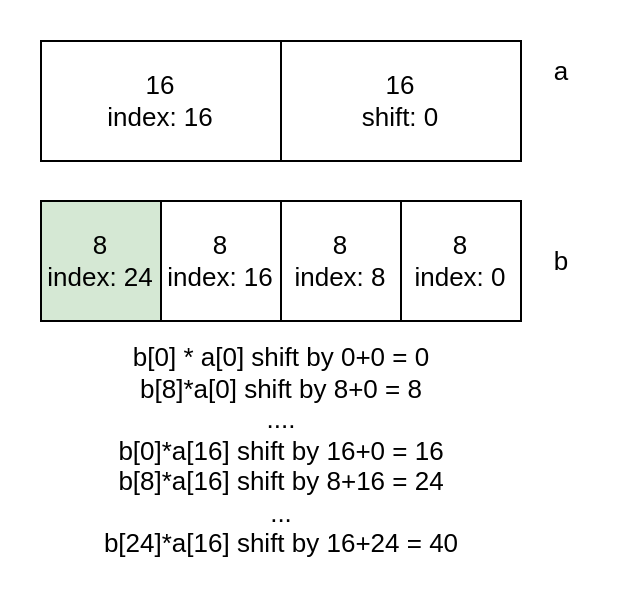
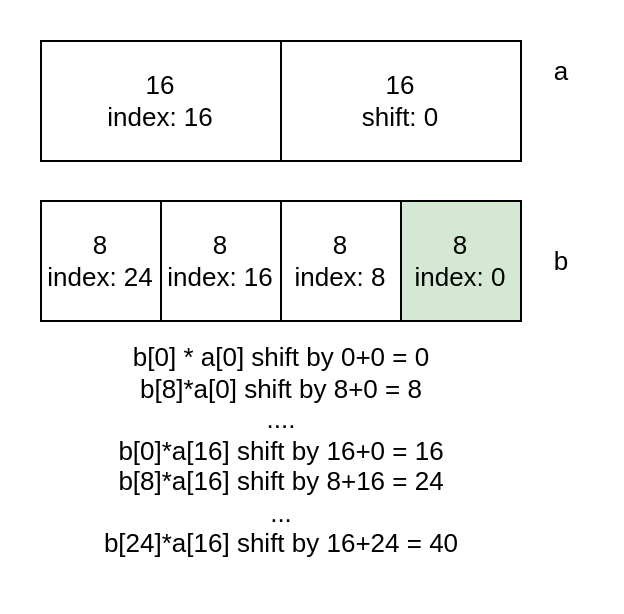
(101, 261) -> (101, 261)
(461, 261) -> (461, 261)
